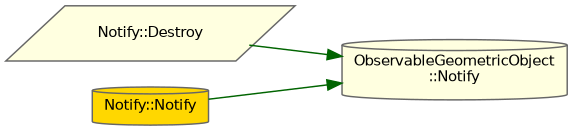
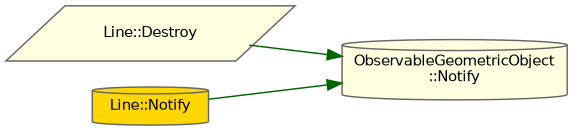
(150, 33) -> (150, 33)
(150, 106) -> (150, 106)
